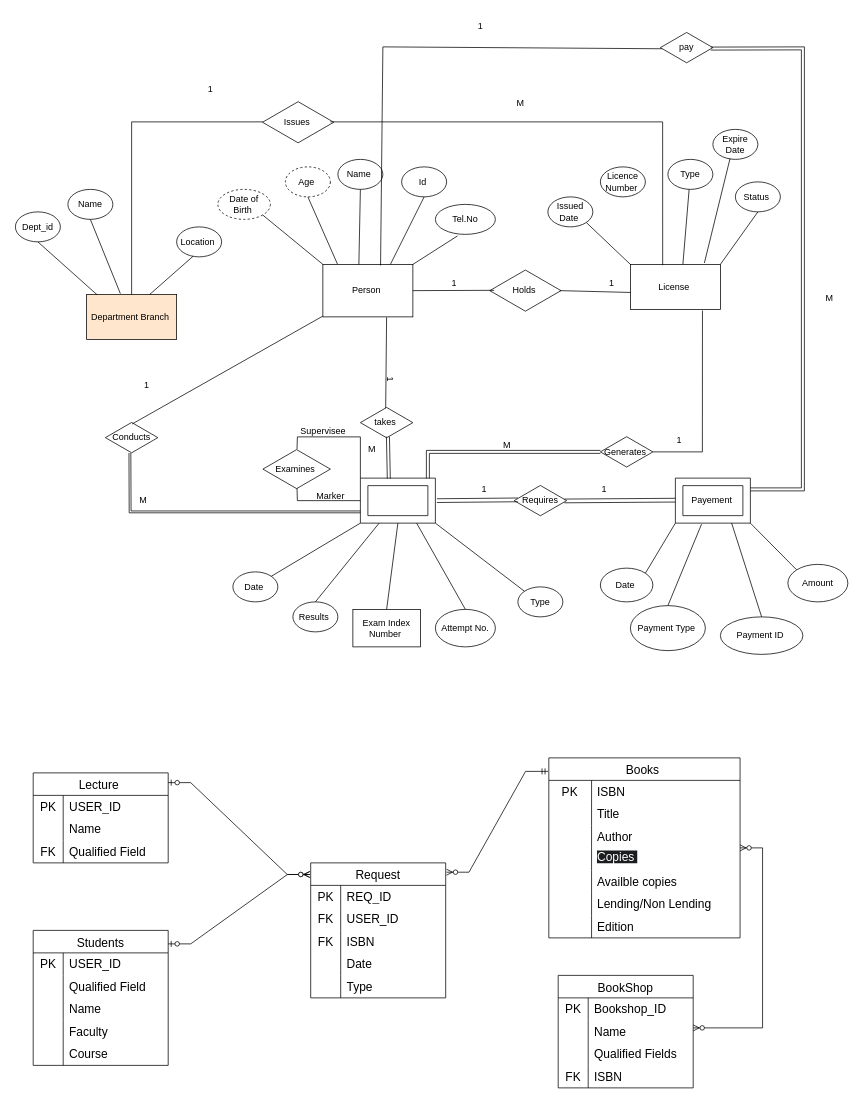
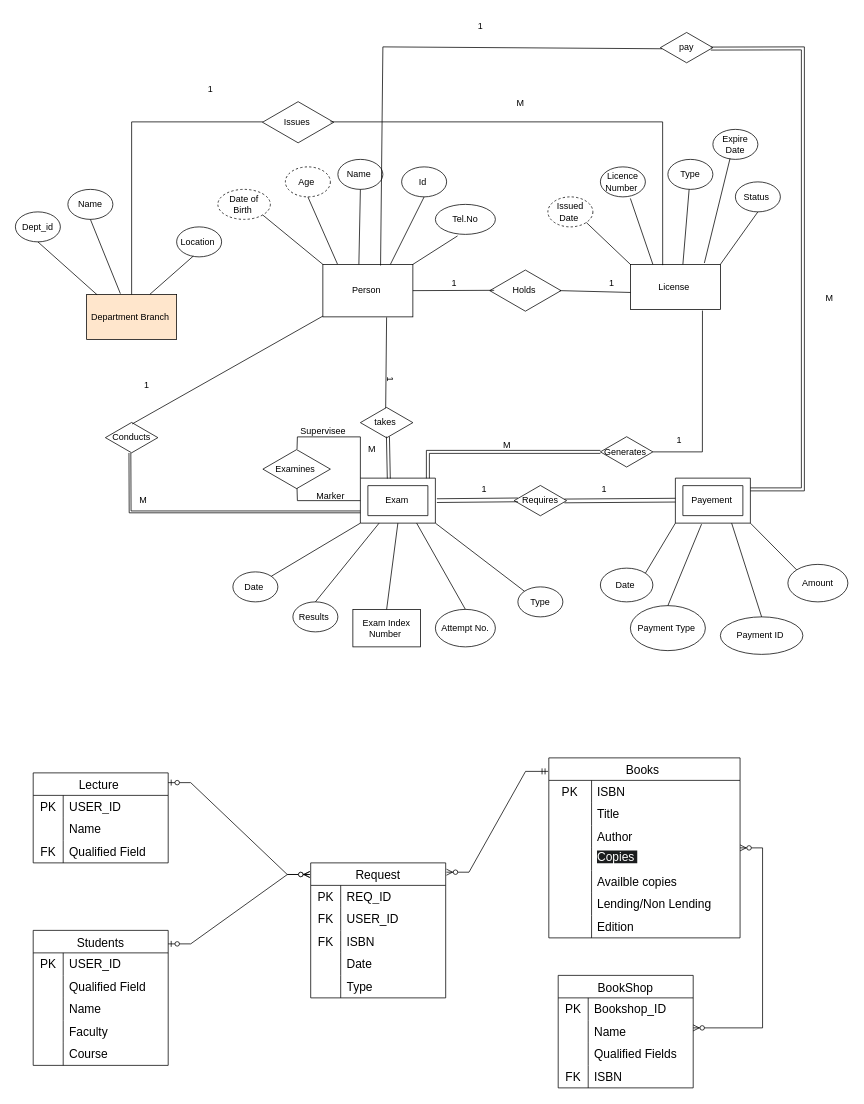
(570, 212) -> (570, 212)
none -> (641, 231)
none -> (398, 501)
